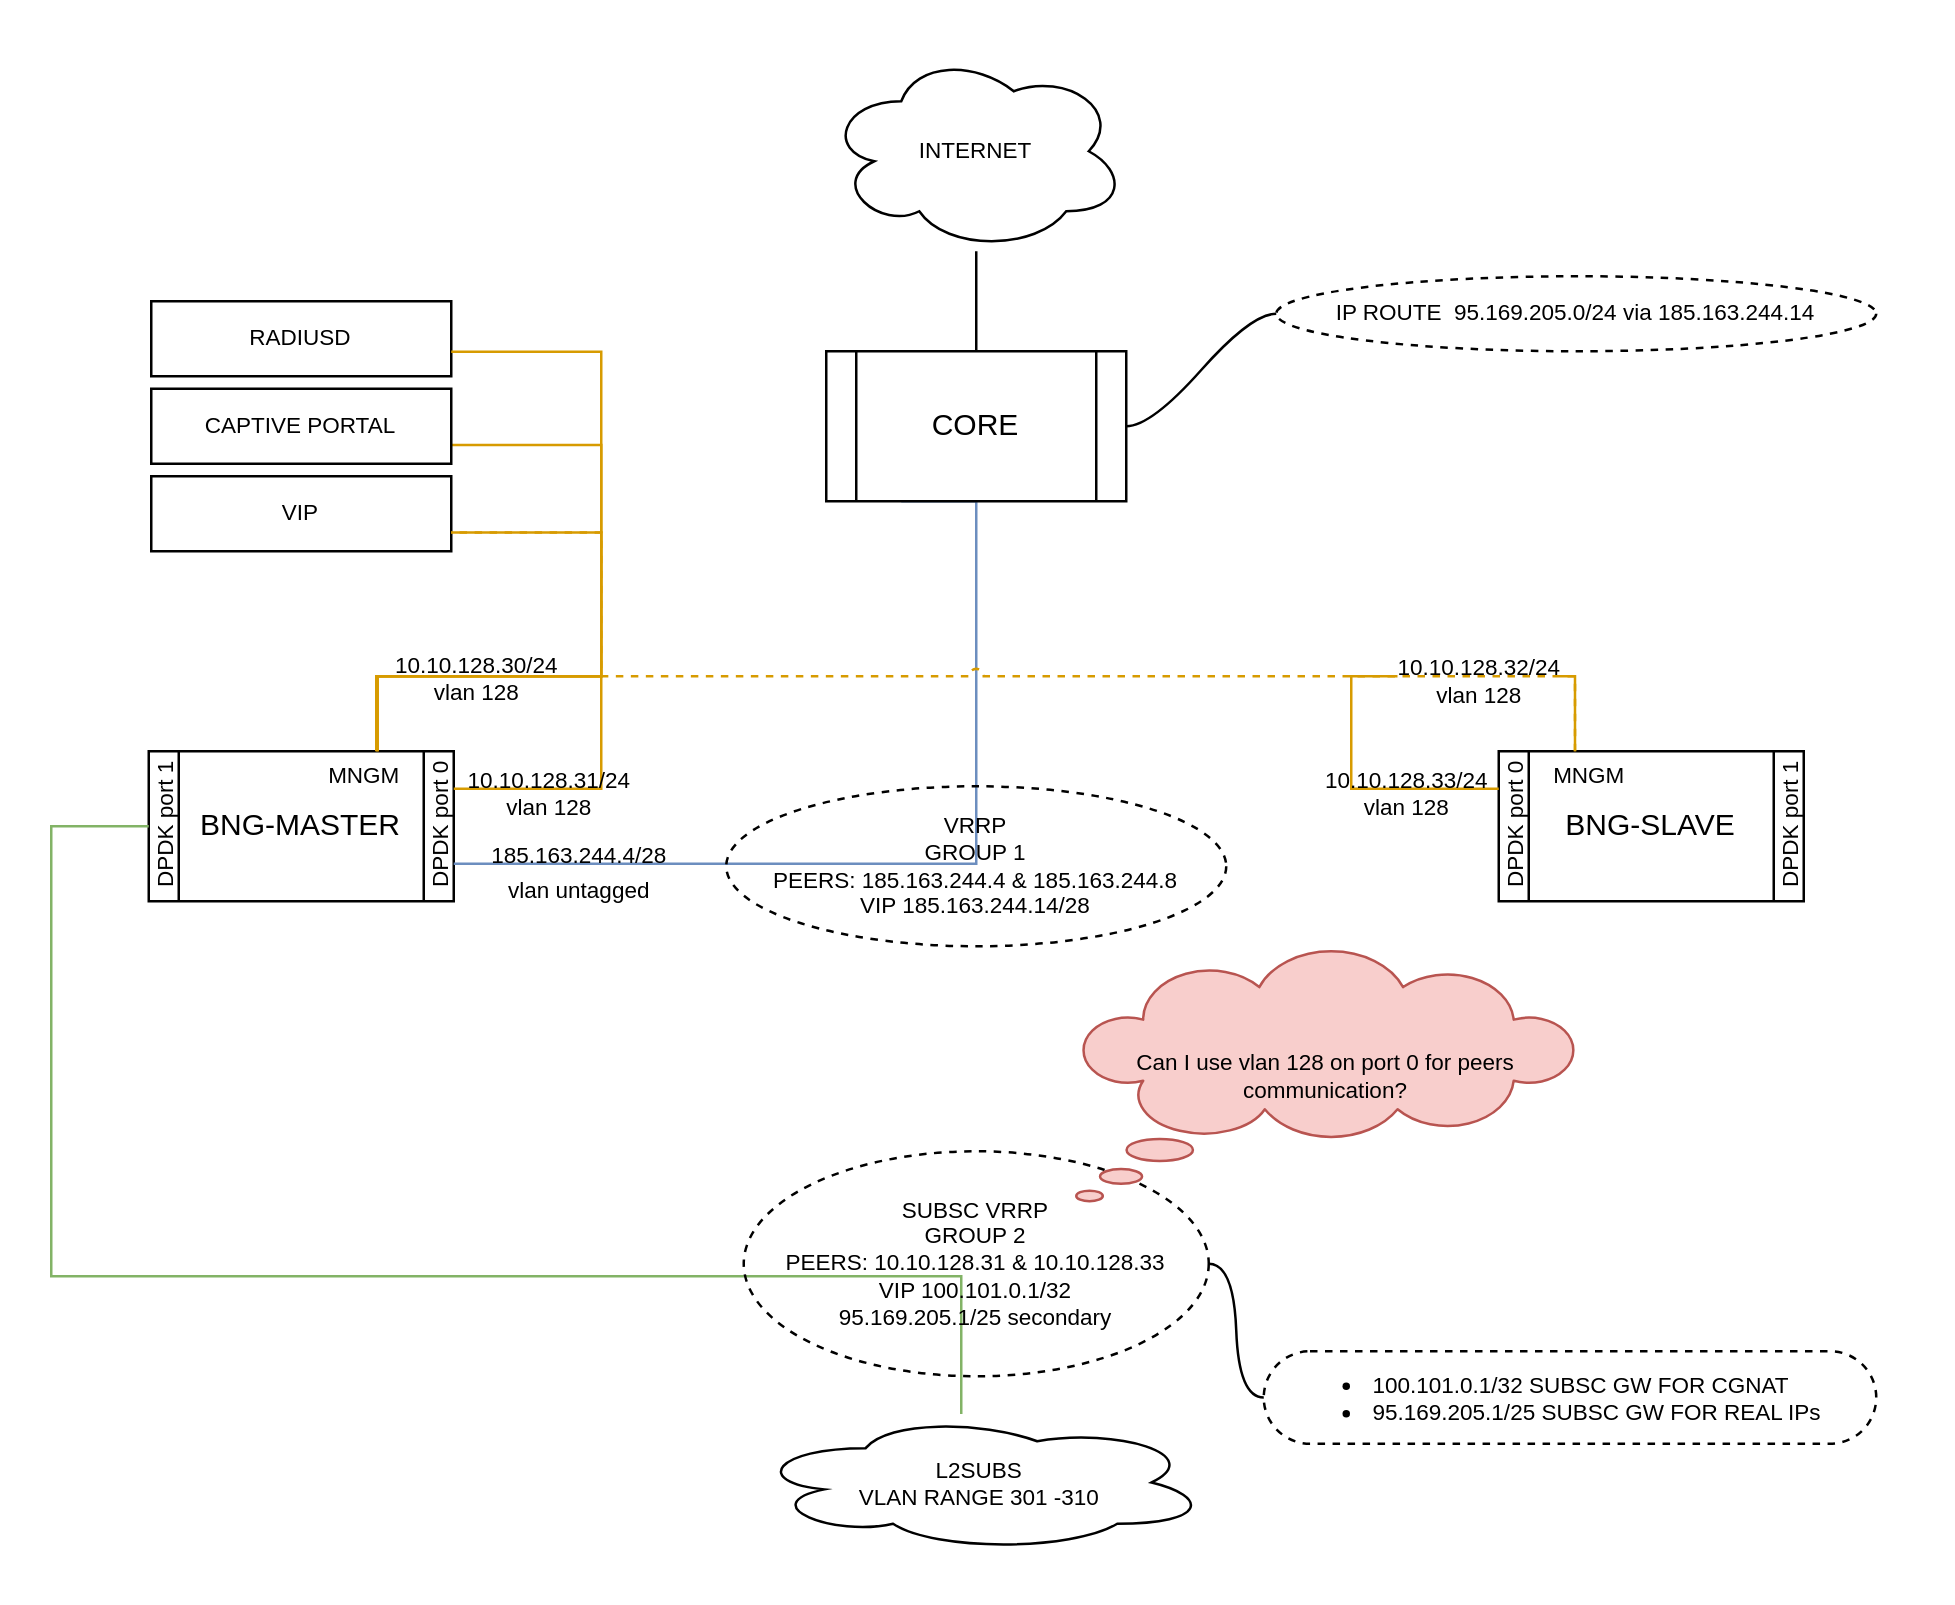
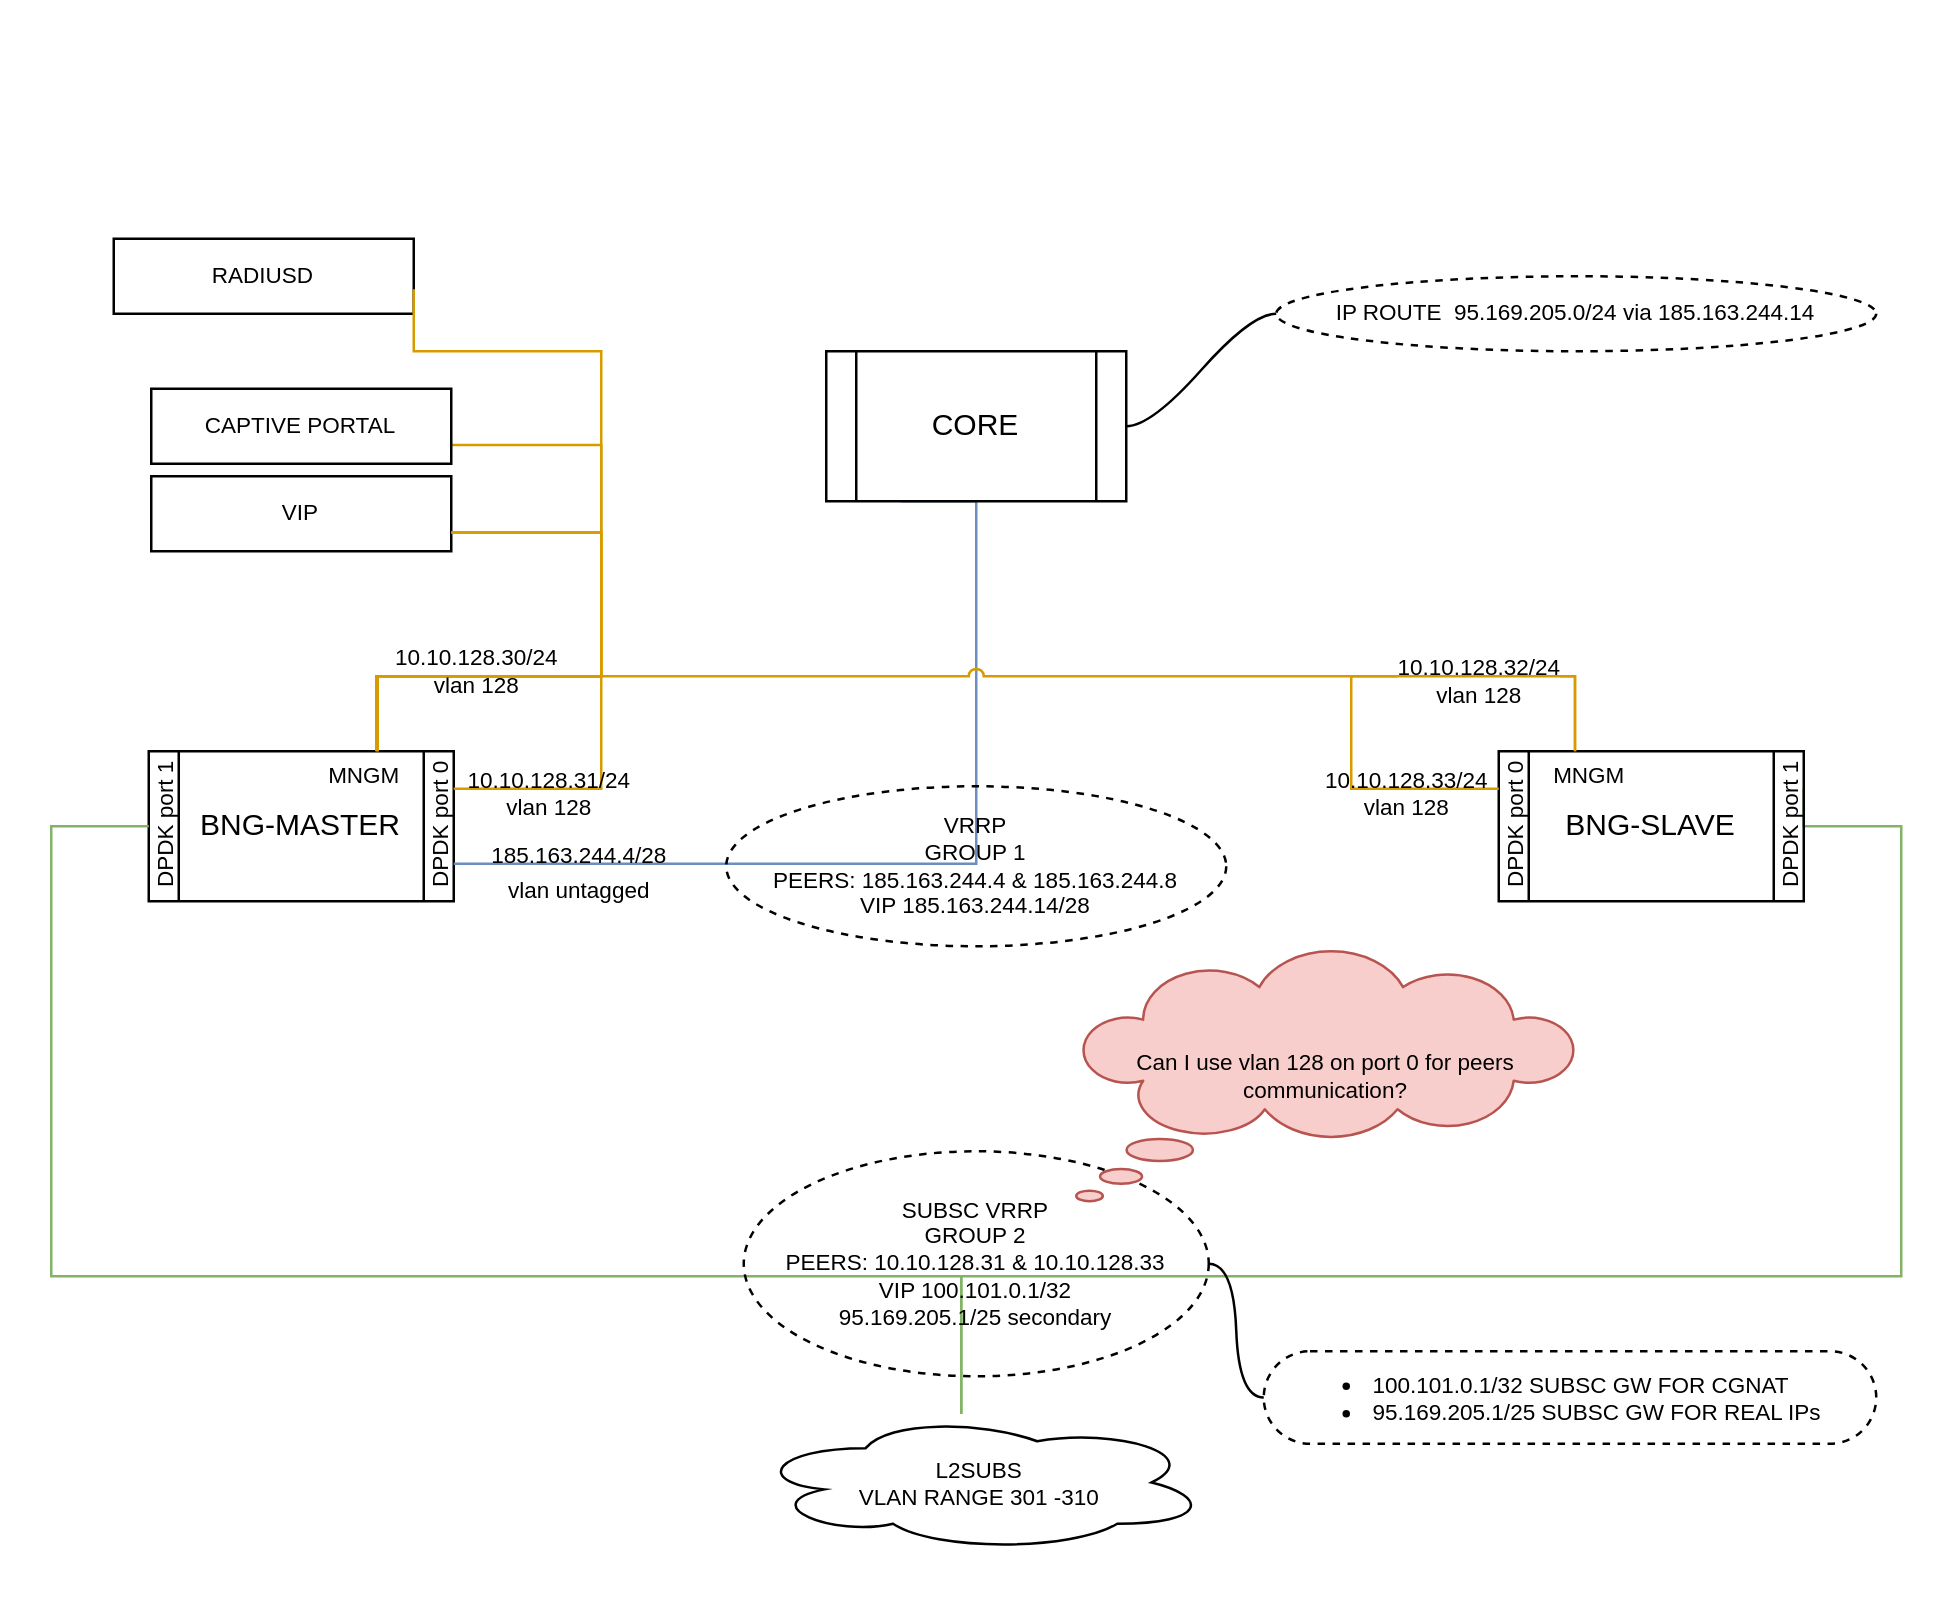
(976, 151) -> none
(976, 301) -> none
(301, 339) -> (264, 276)
(791, 676) -> (791, 676)
none -> (1841, 1276)
